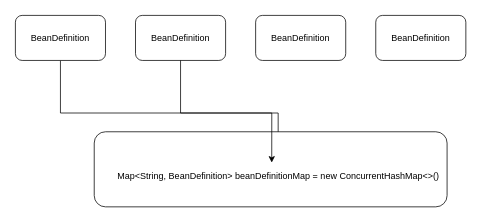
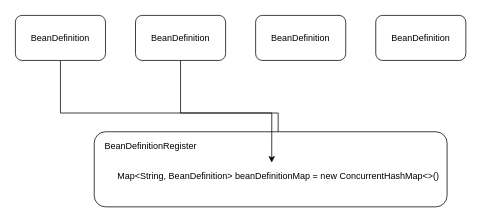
none -> (150, 147)
